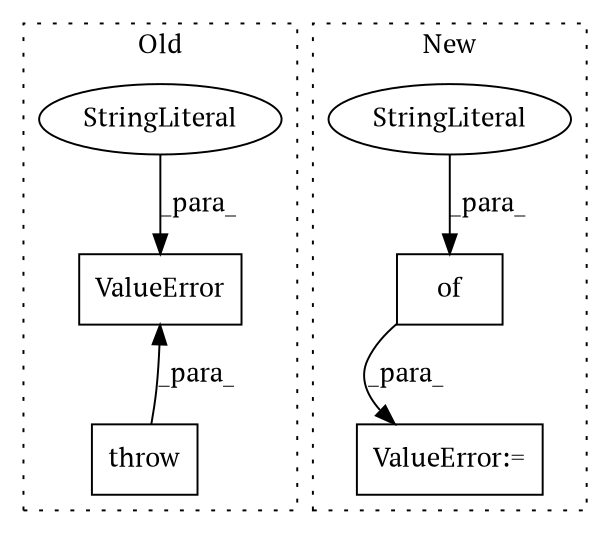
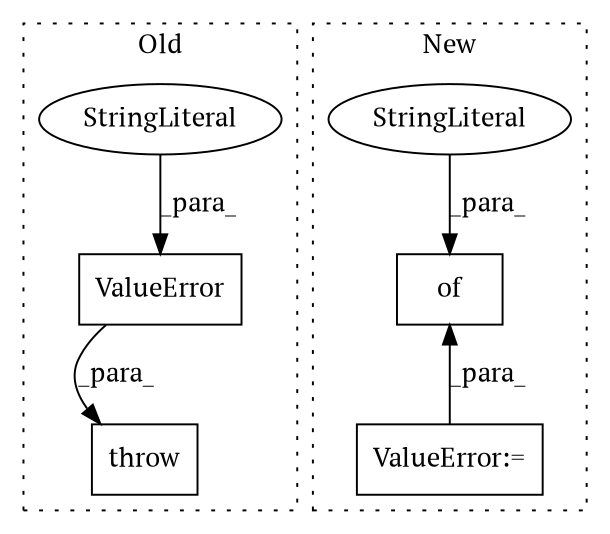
(366, 364) -> (450, 384)
(157, 385) -> (77, 363)
